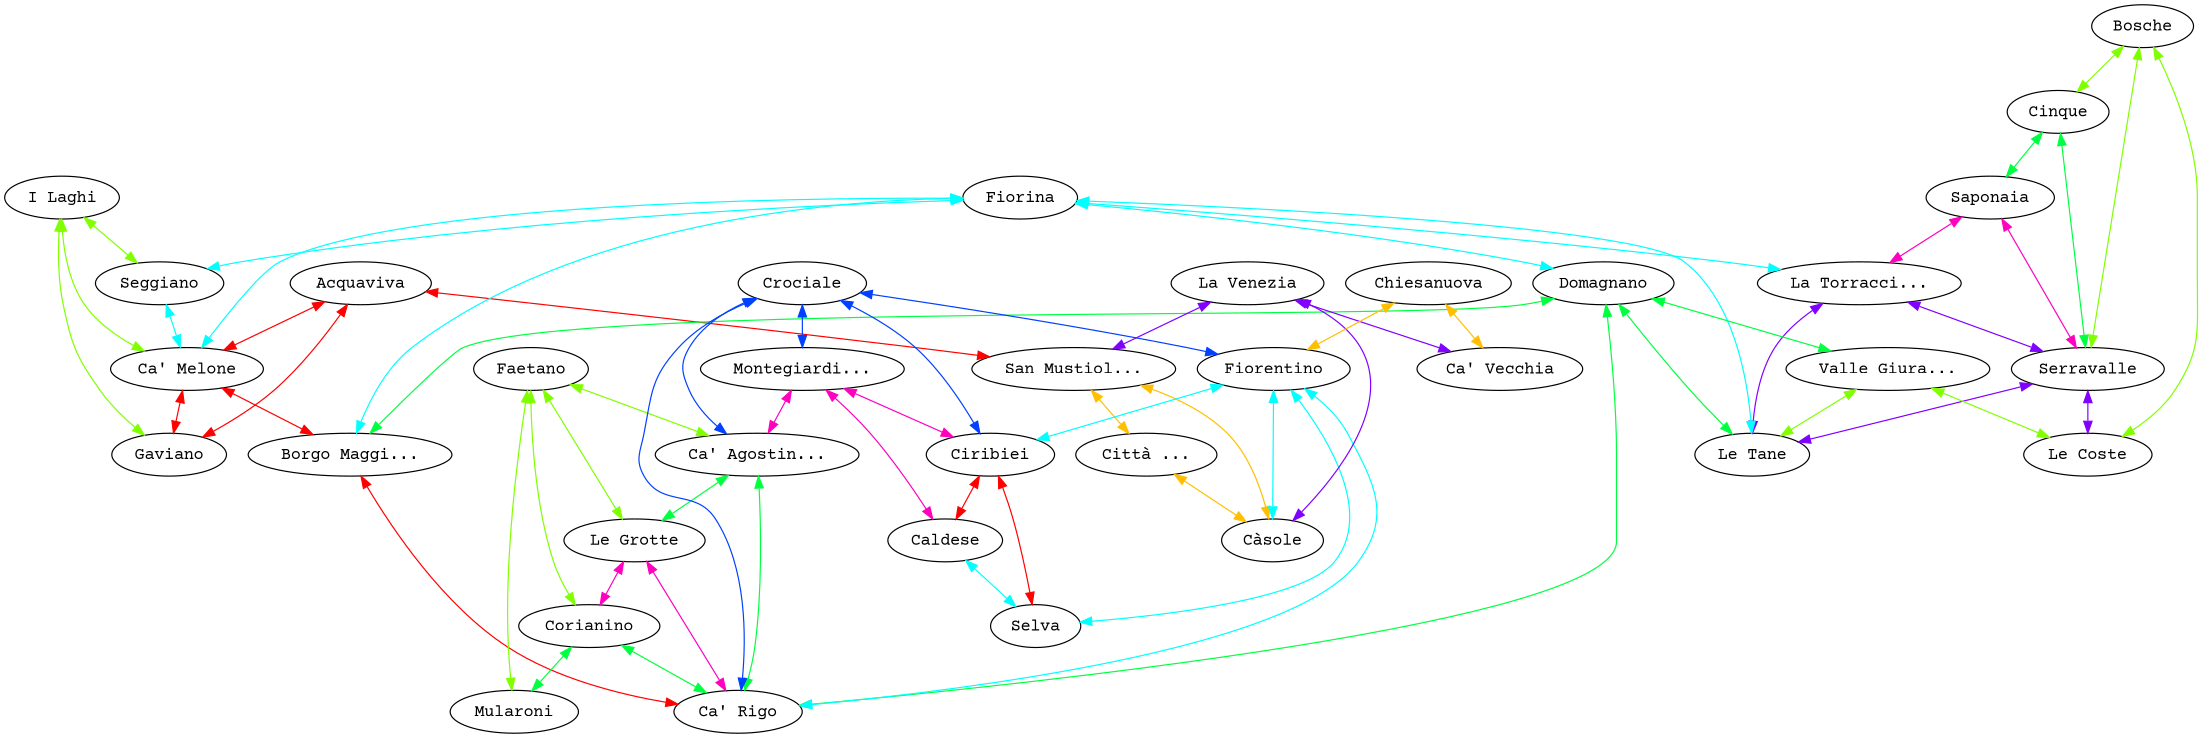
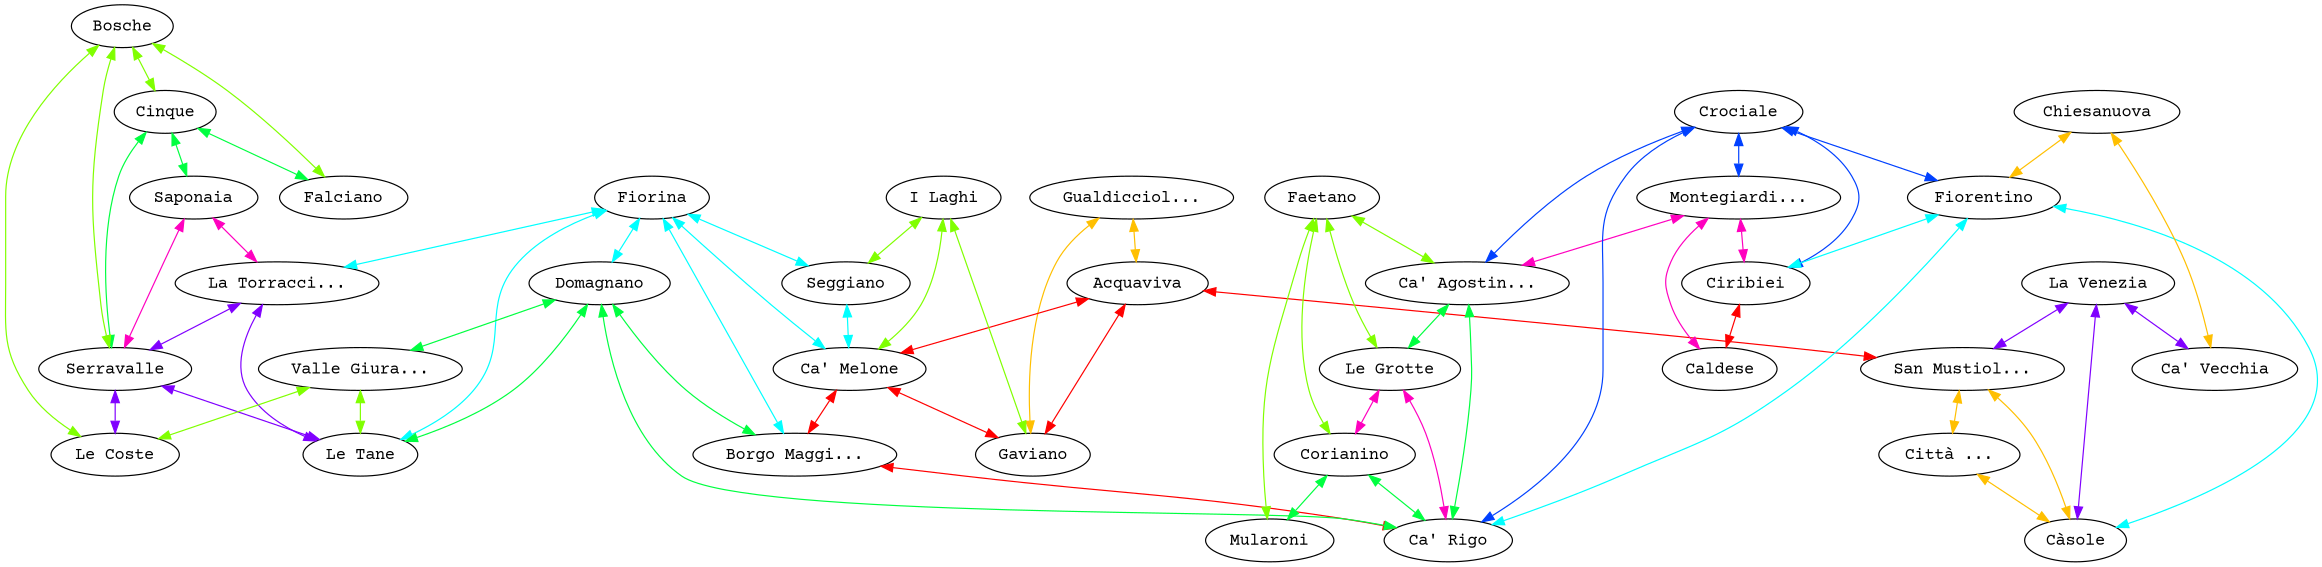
none -> (344, 198)
none -> (1132, 198)
(1036, 626) -> none
